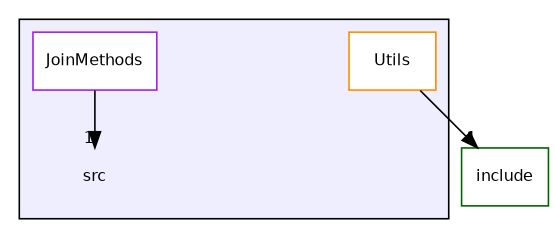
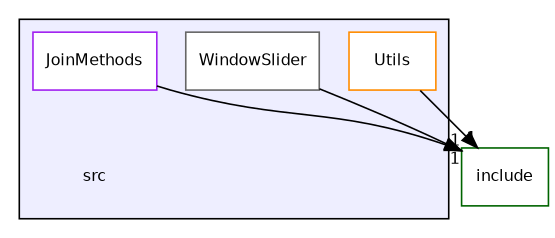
none -> (253, 61)
(95, 111) -> (302, 114)
